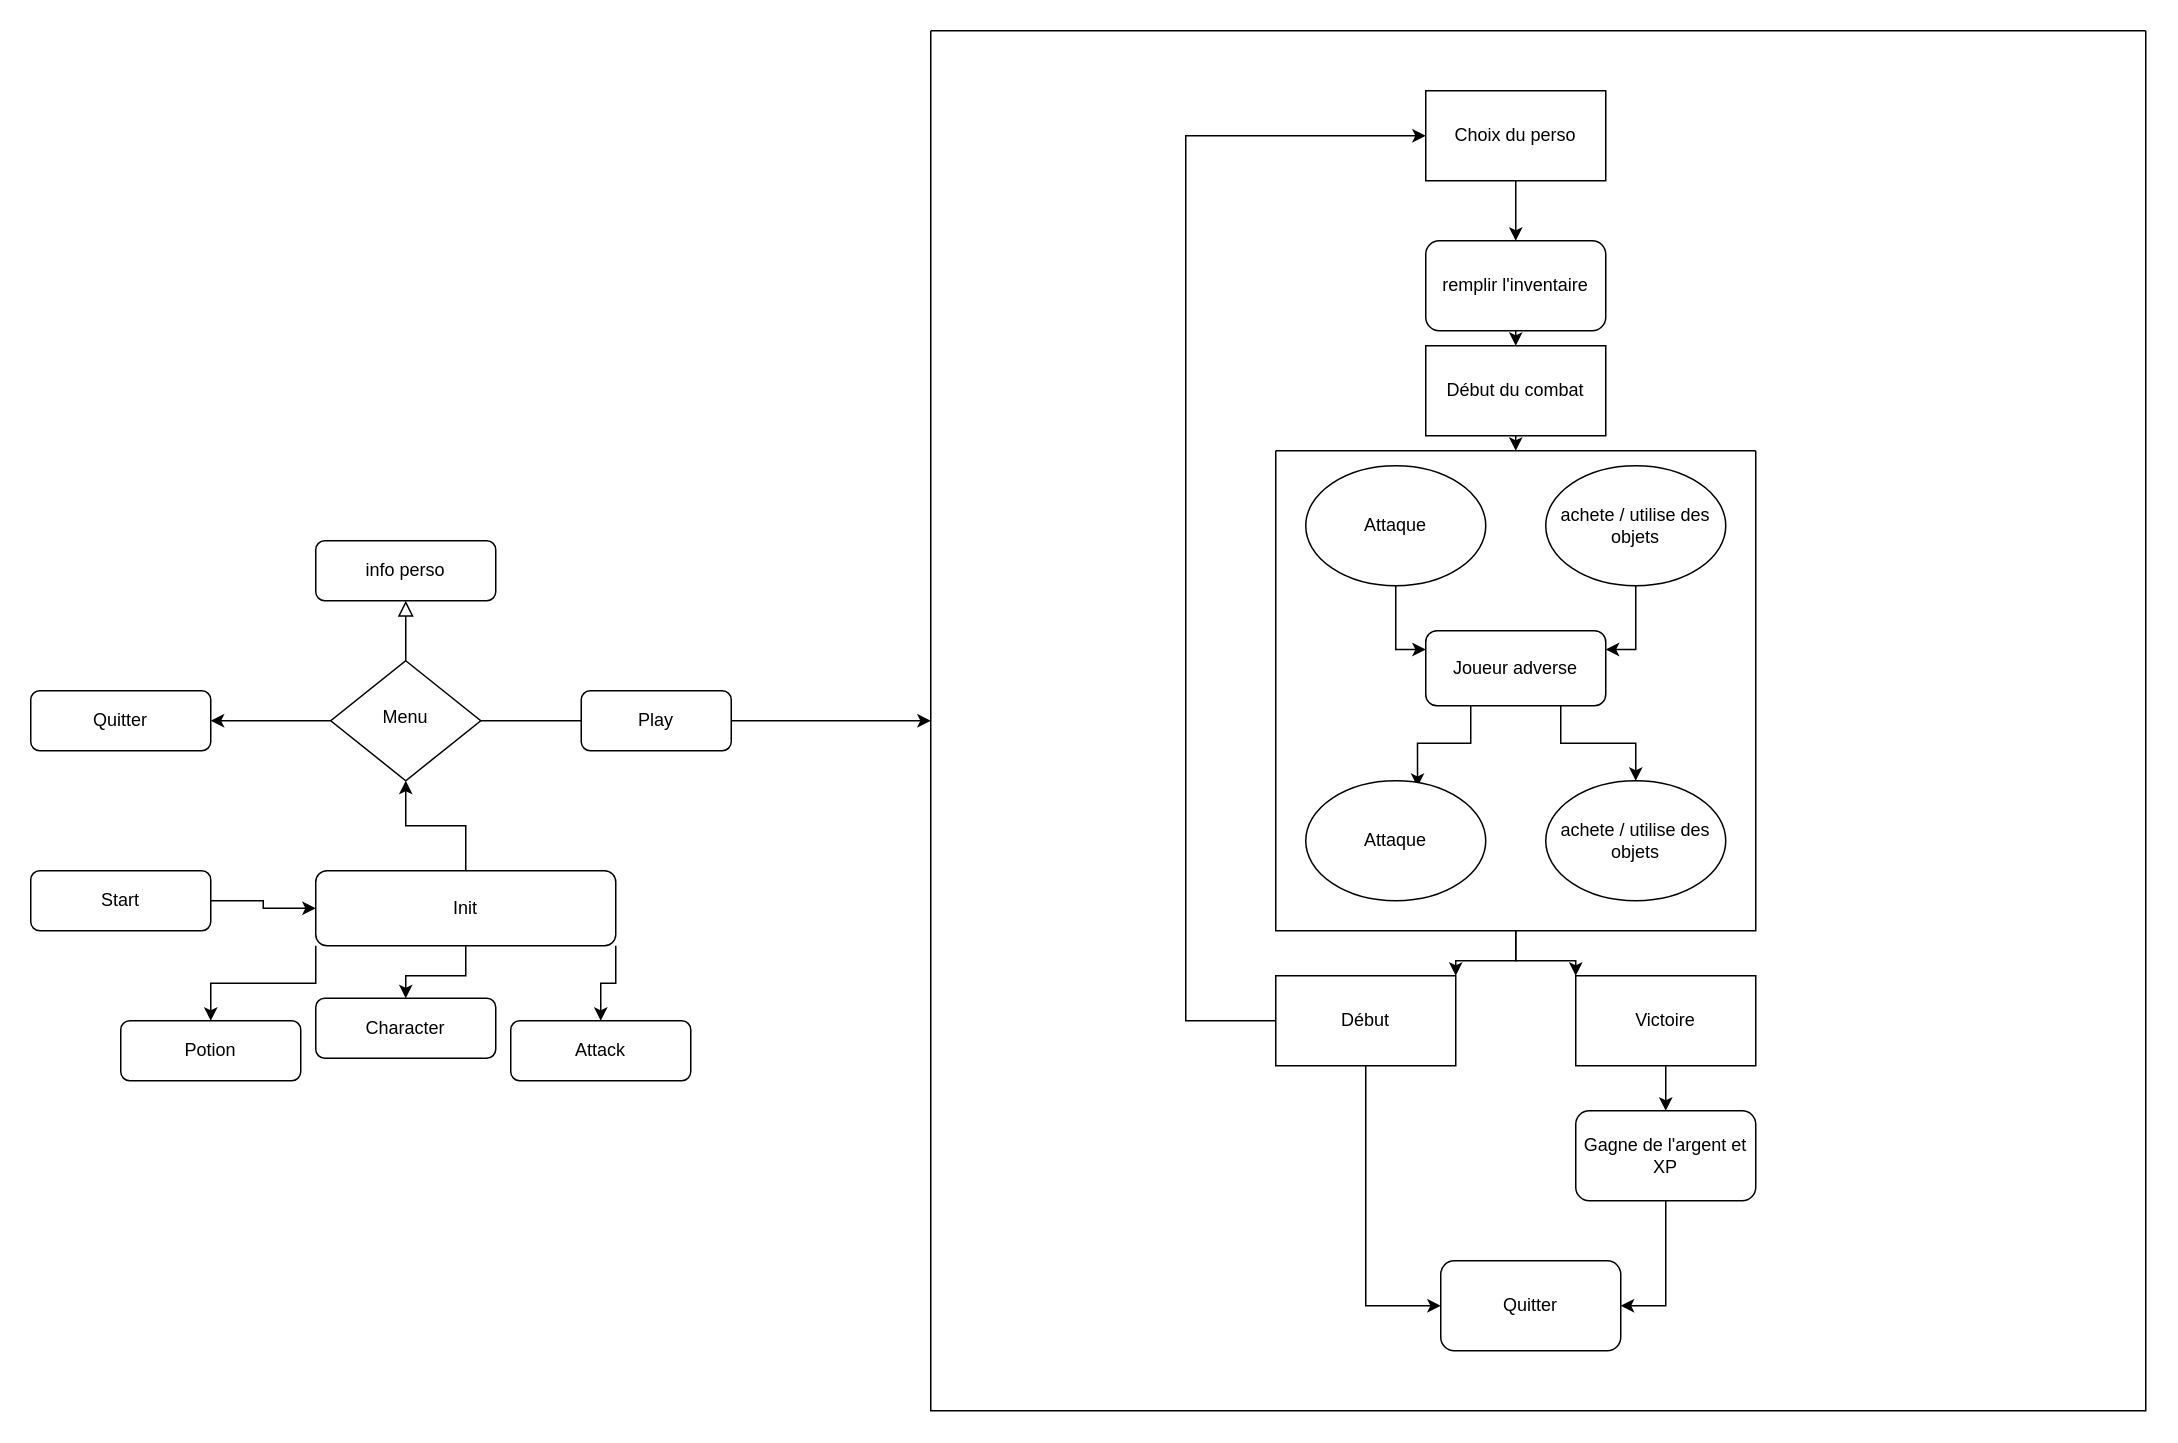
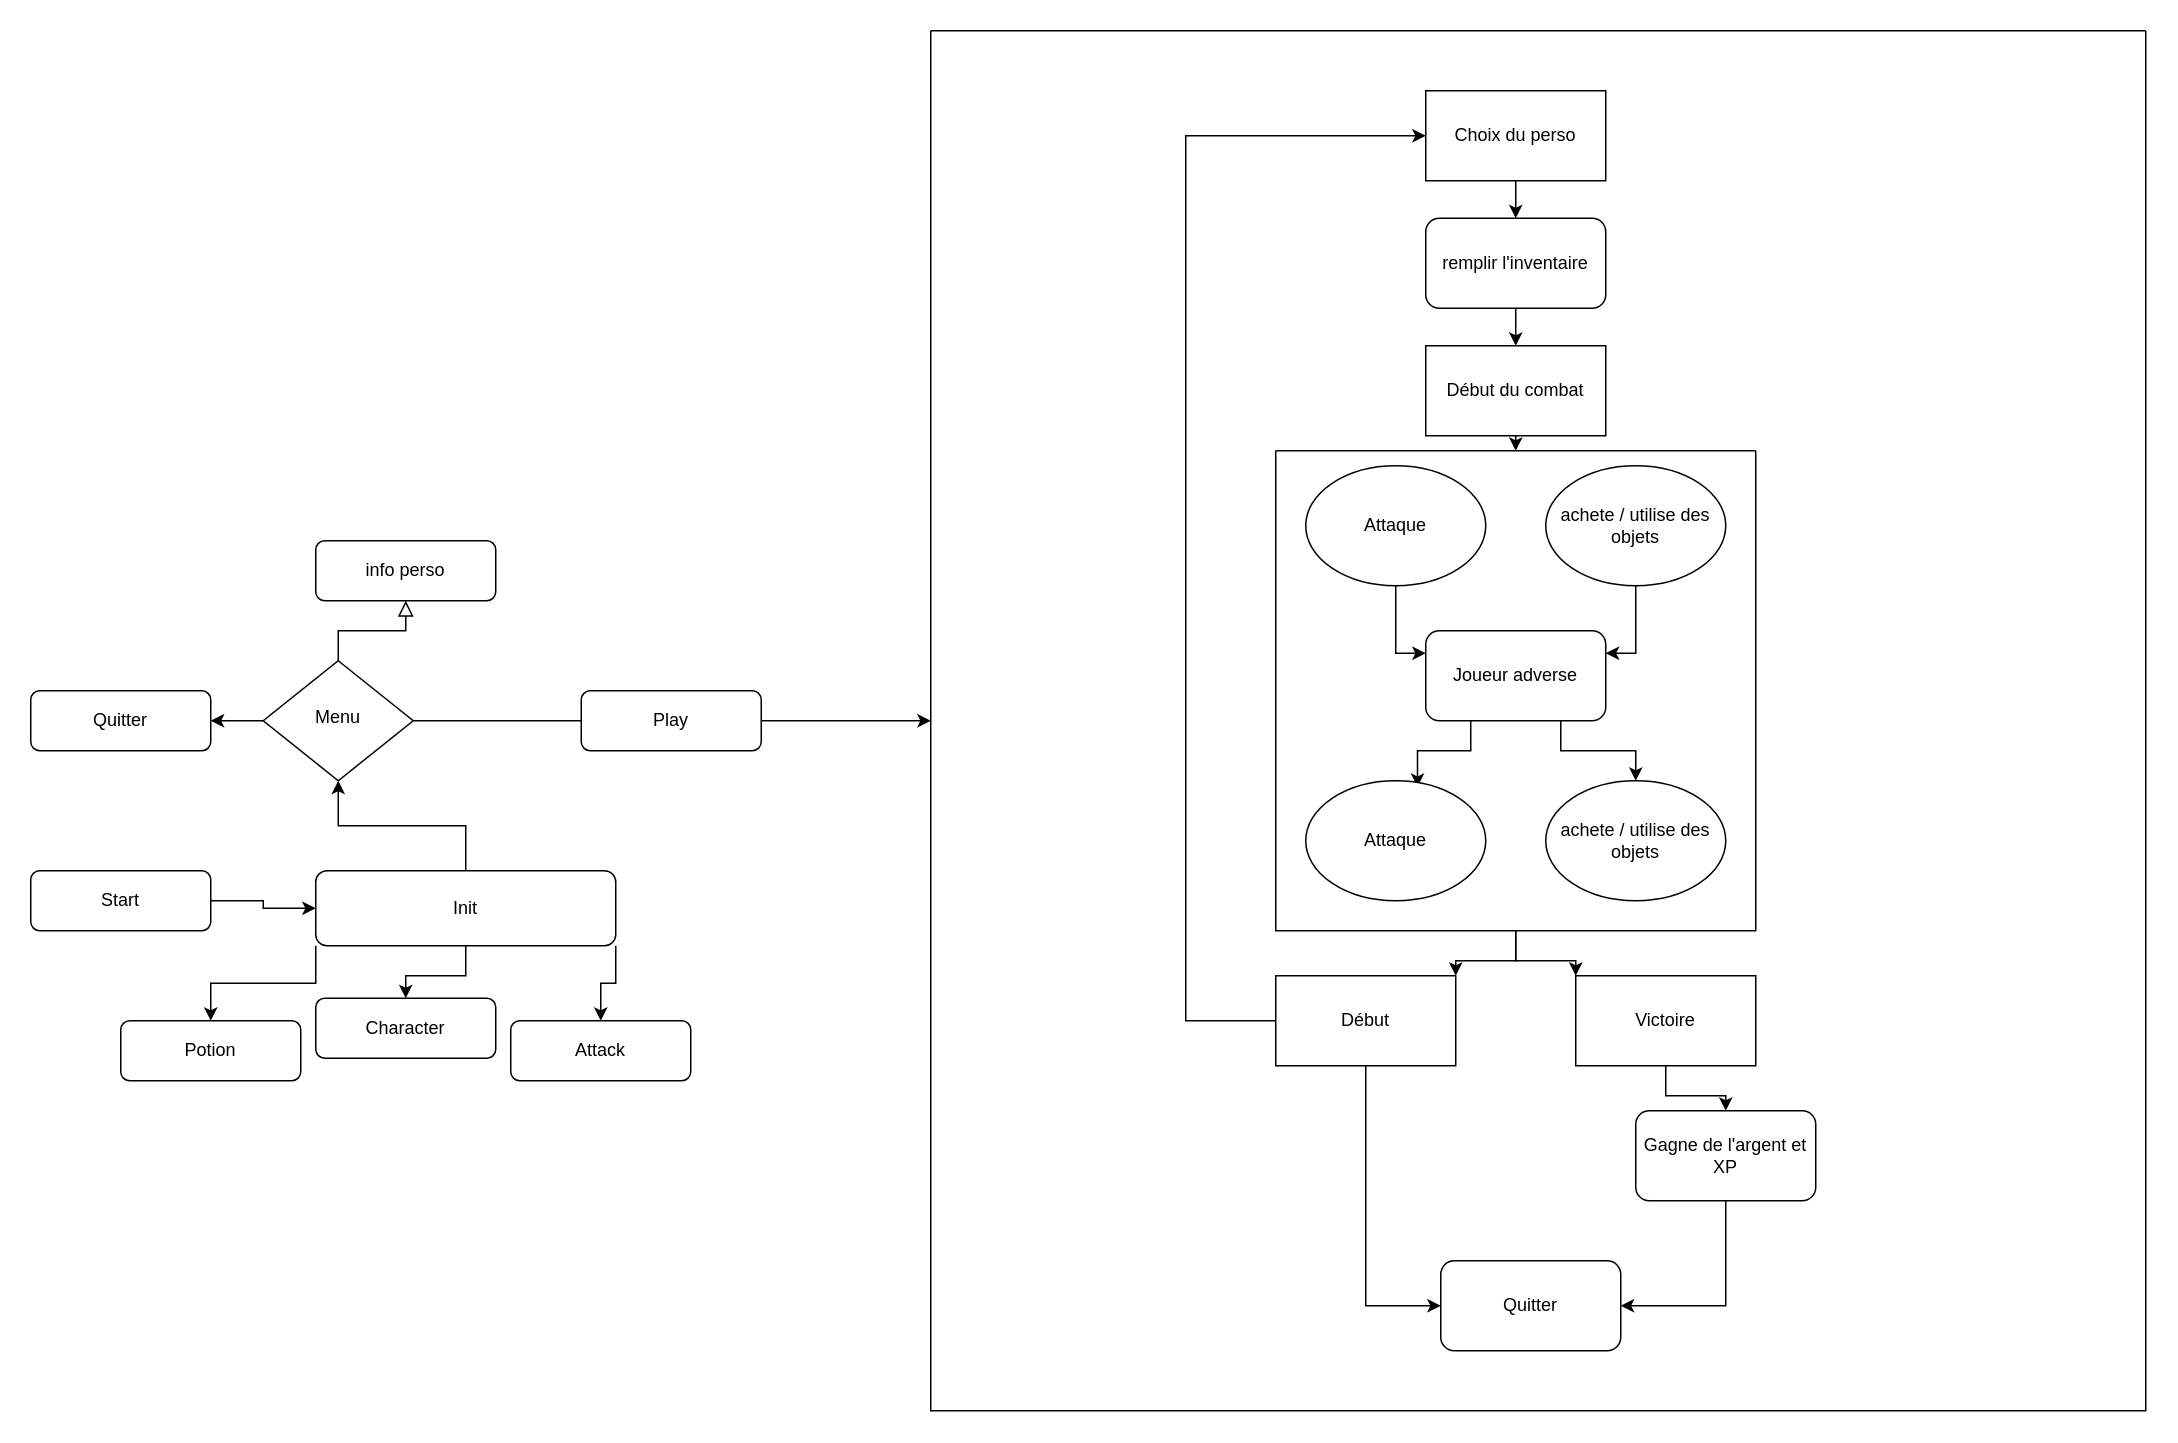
(1516, 286) -> (1516, 263)
(1516, 668) -> (1516, 676)
(406, 721) -> (338, 721)
(656, 721) -> (671, 721)
(1666, 1156) -> (1726, 1156)
